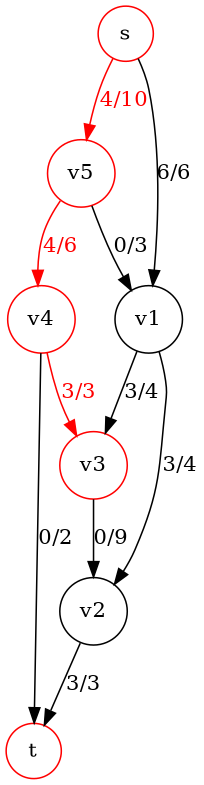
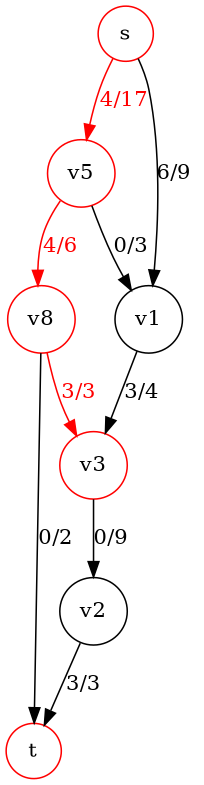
(124, 100) -> (124, 100)
(174, 173) -> (174, 173)
(41, 319) -> (41, 319)
(160, 464) -> none
